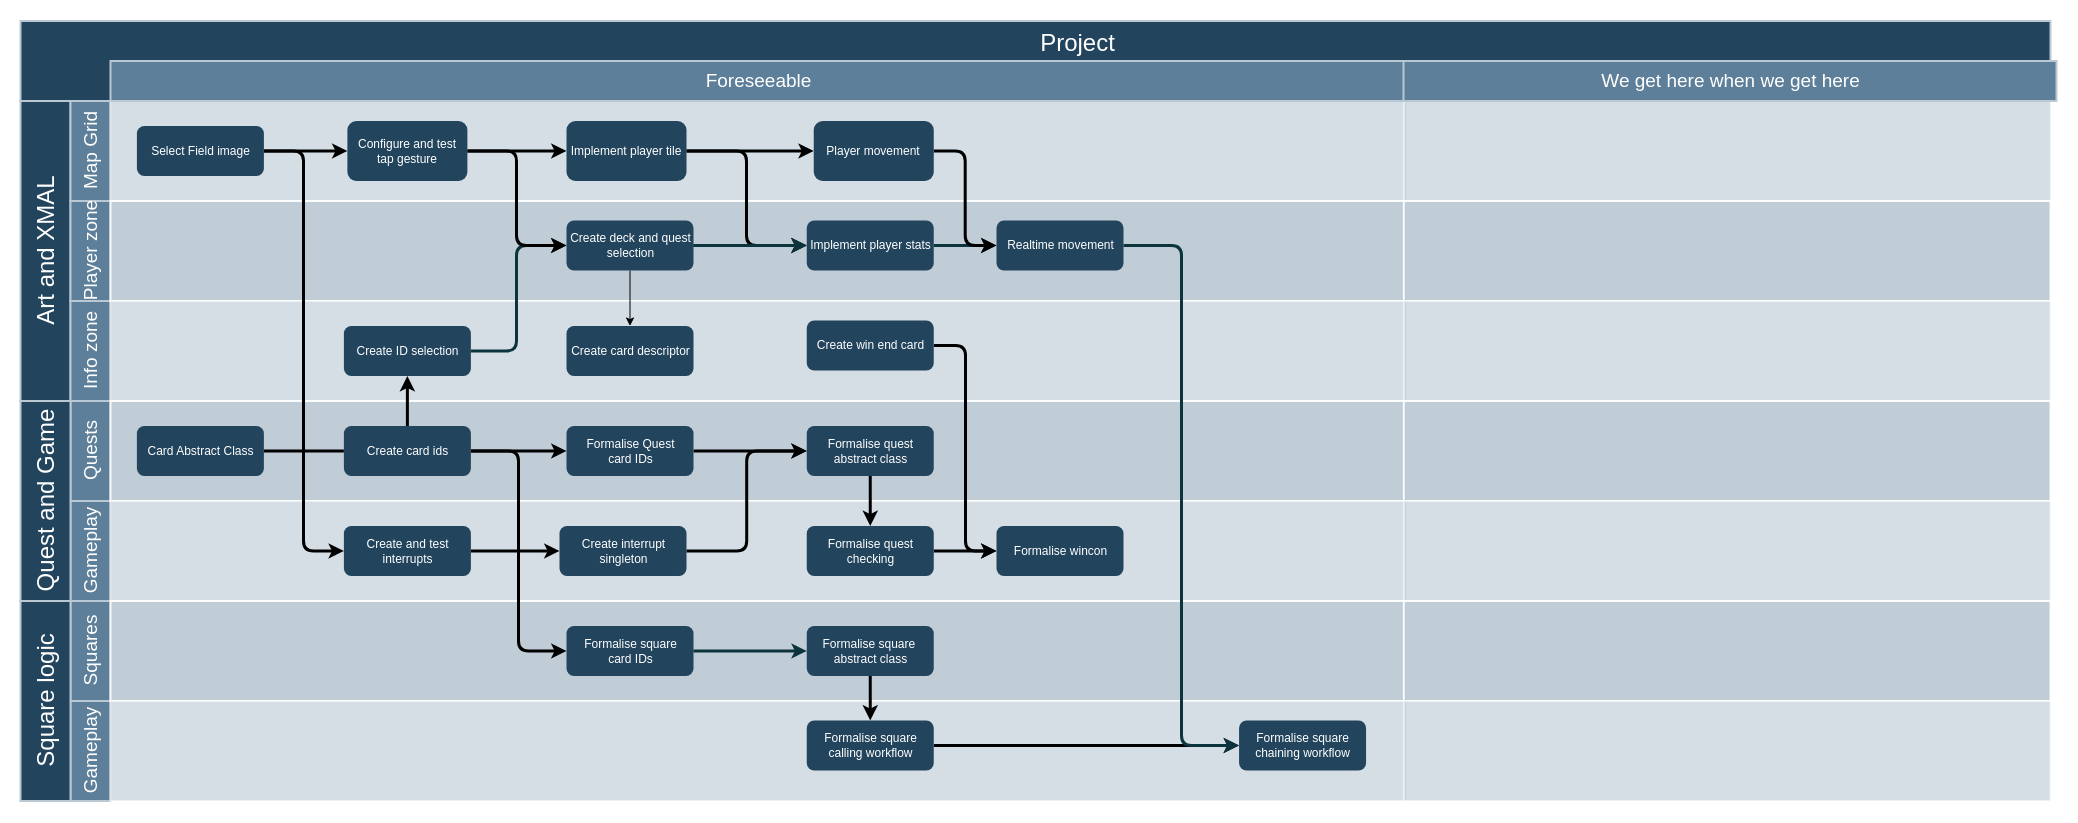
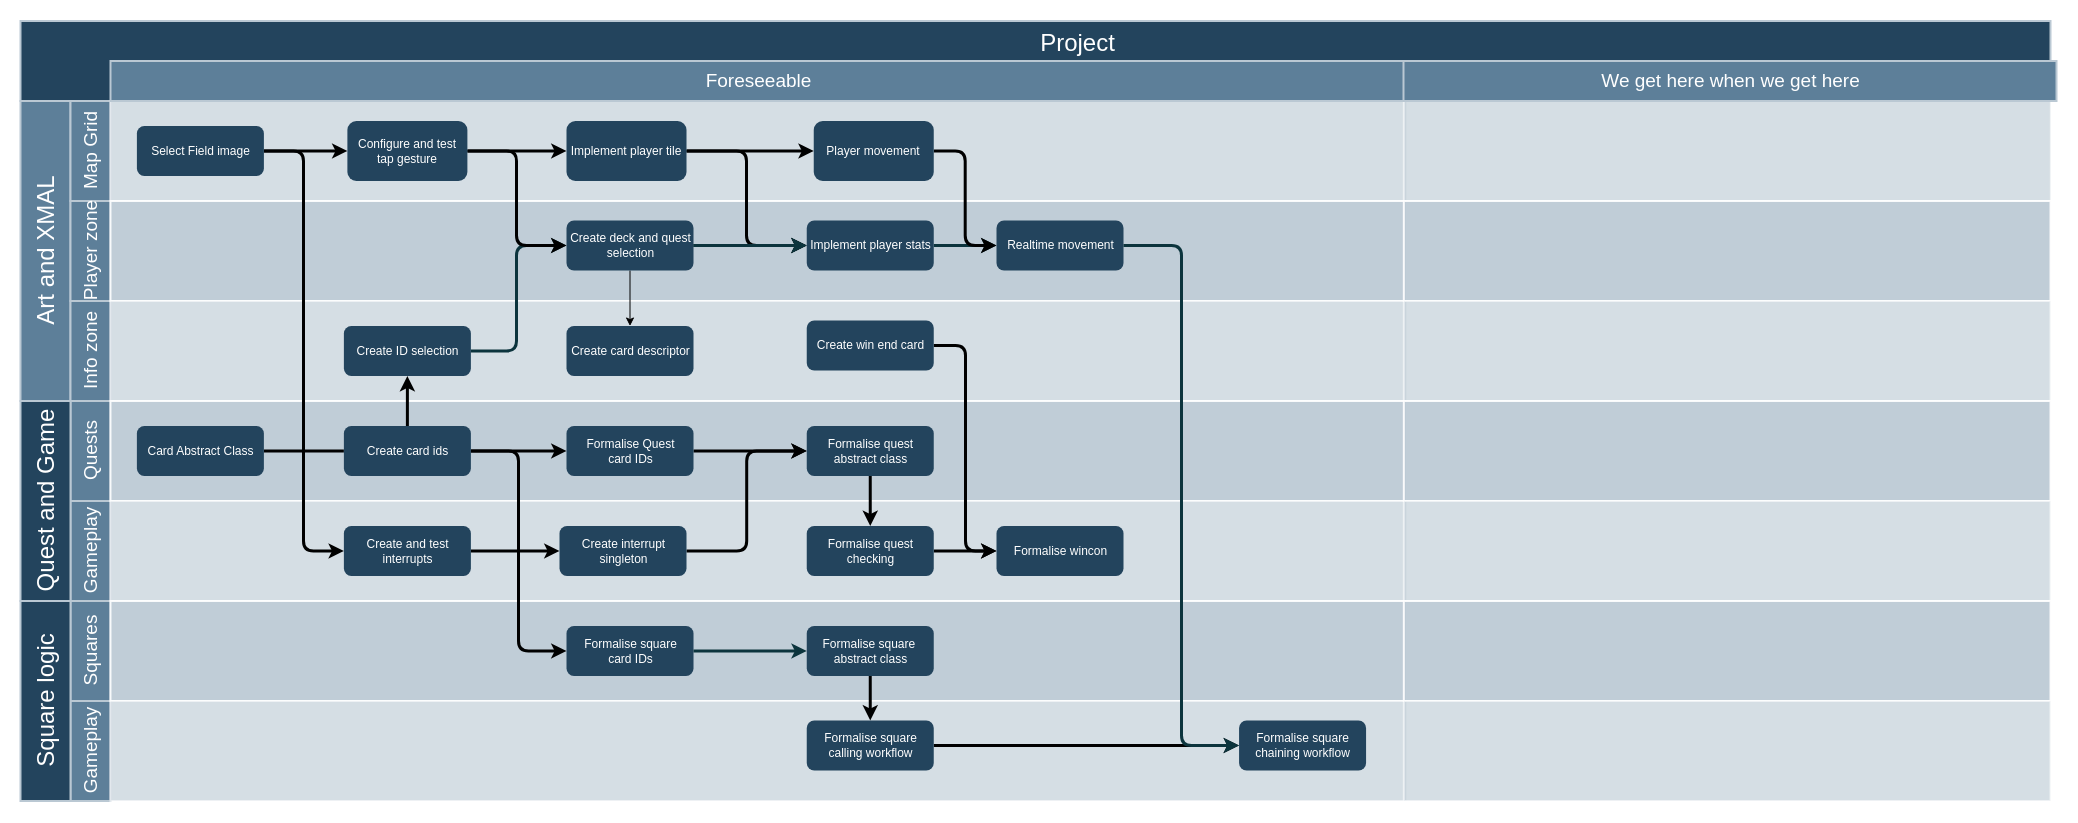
(46, 251) -> (46, 251)
